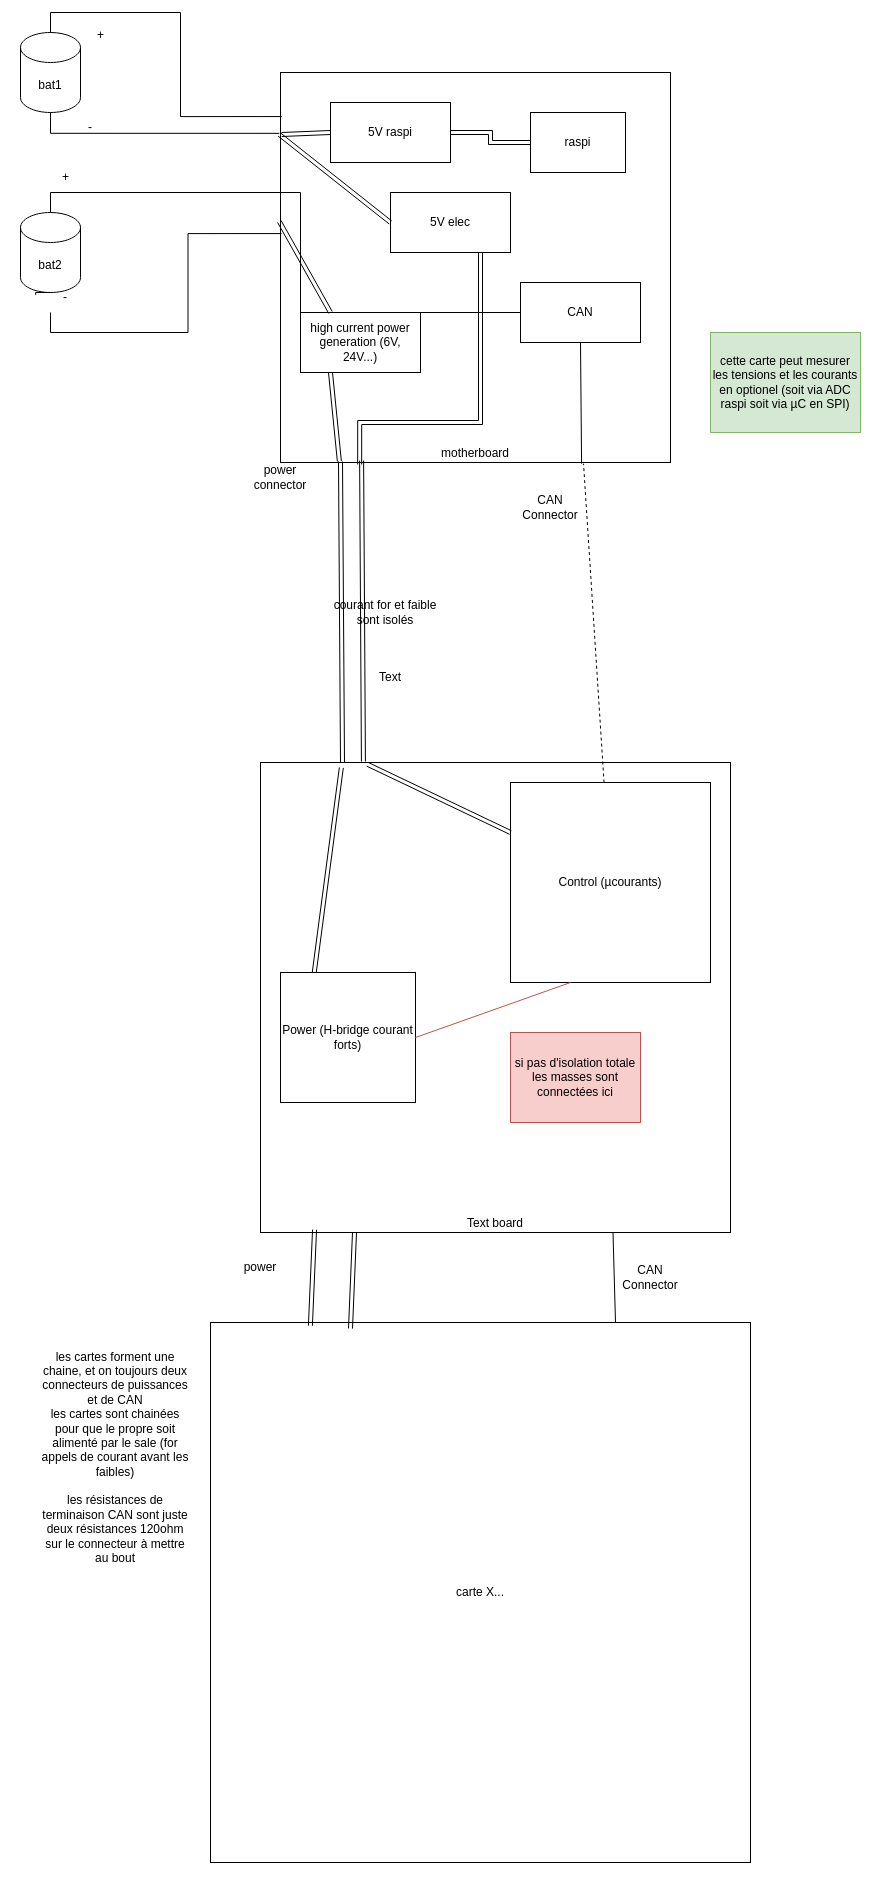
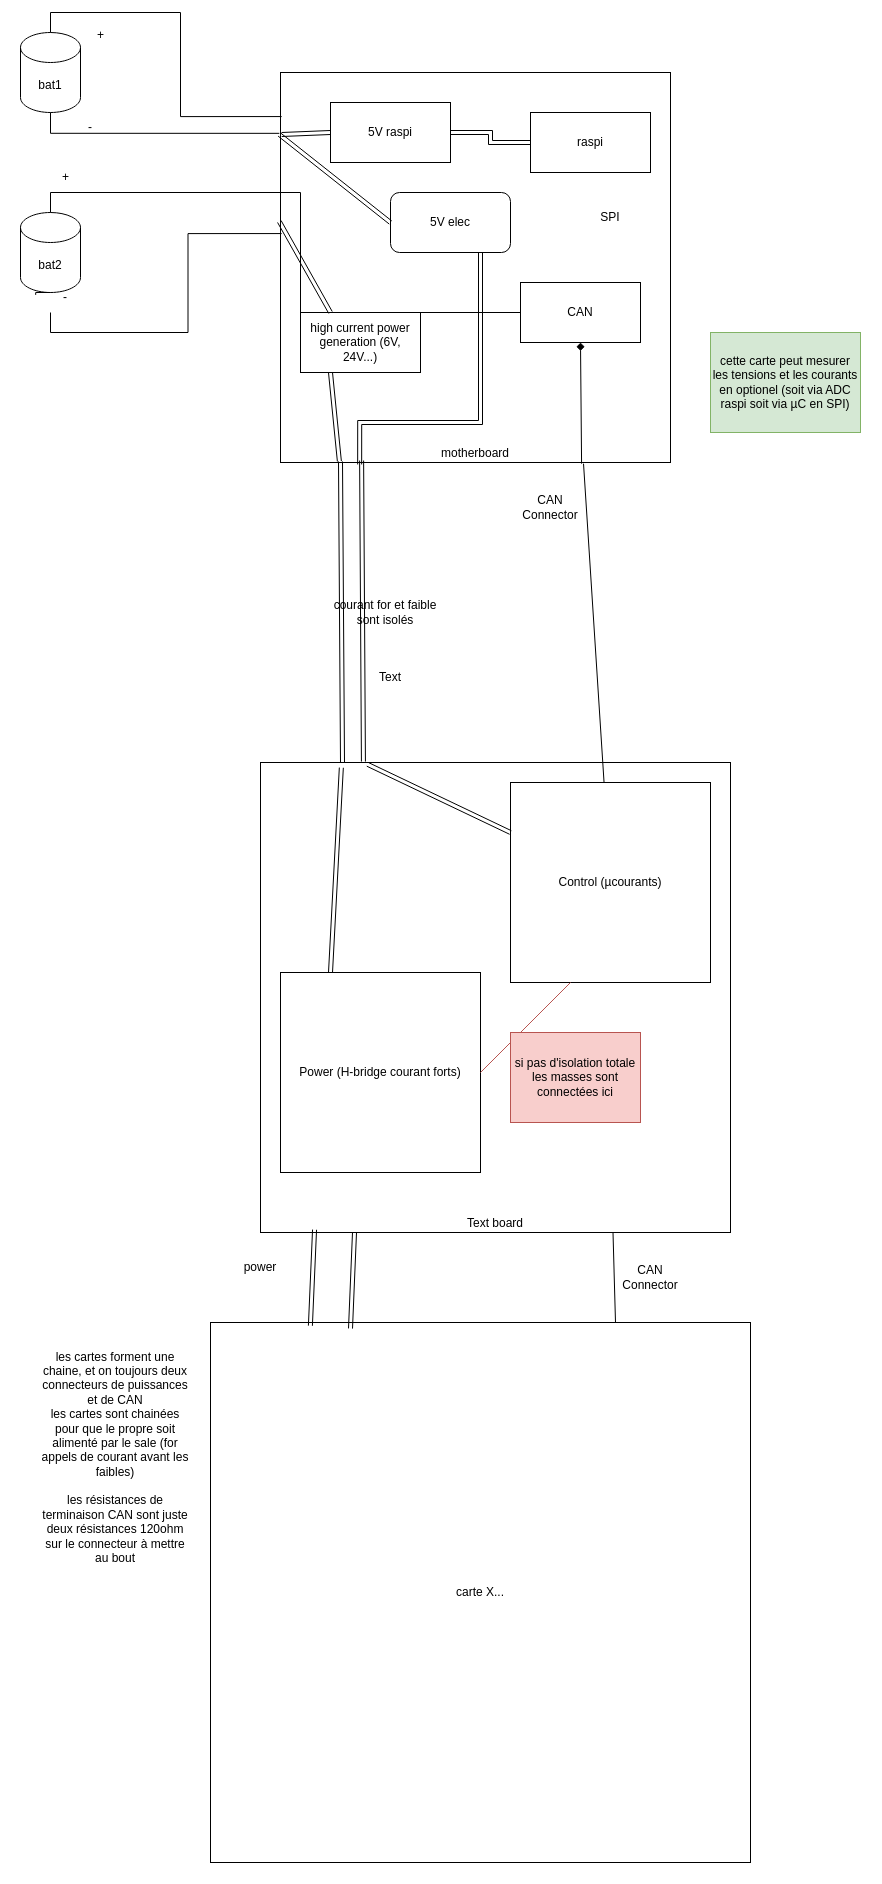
(578, 143) -> (591, 143)
none -> (611, 218)
(451, 223) -> (451, 223)
(581, 347) -> (581, 351)
(281, 478) -> none
(594, 622) -> (594, 622)
(348, 1038) -> (381, 1073)
